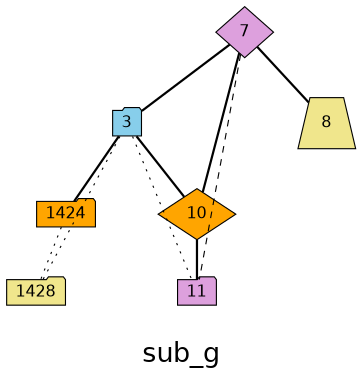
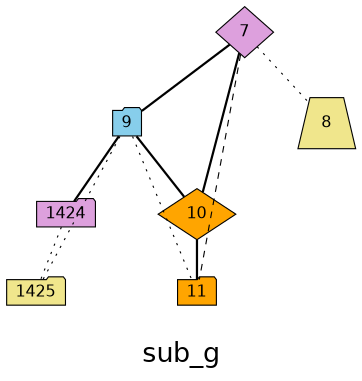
(283, 75) -> (283, 75)
(127, 123) -> (127, 123)
(66, 214) -> (66, 214)
(36, 292) -> (36, 292)
(197, 292) -> (197, 292)
